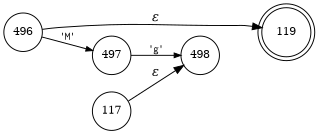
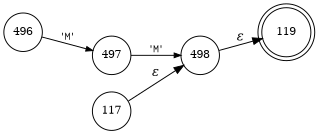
(147, 24) -> (236, 46)
(156, 50) -> (156, 50)
